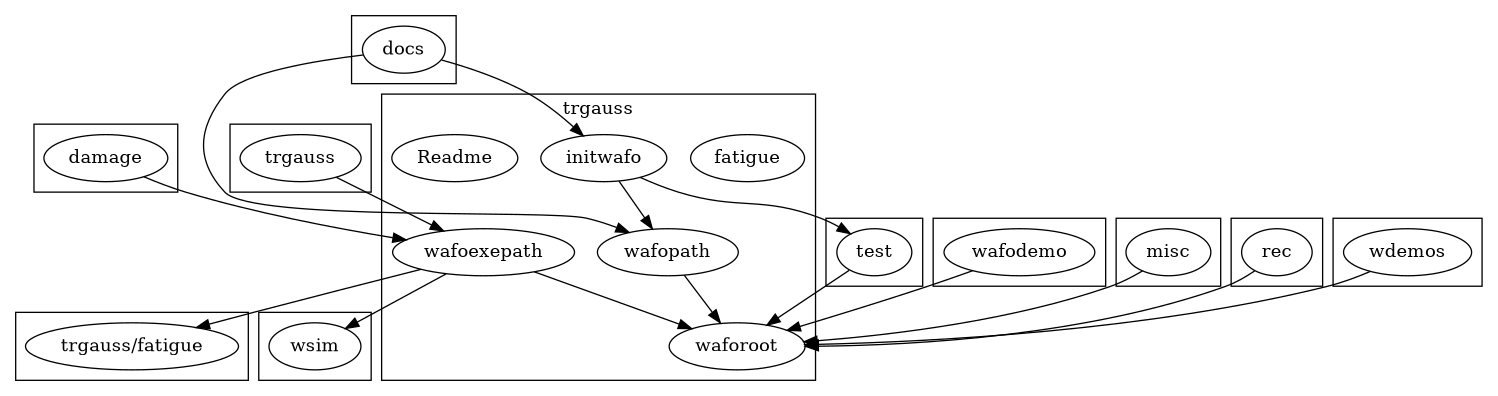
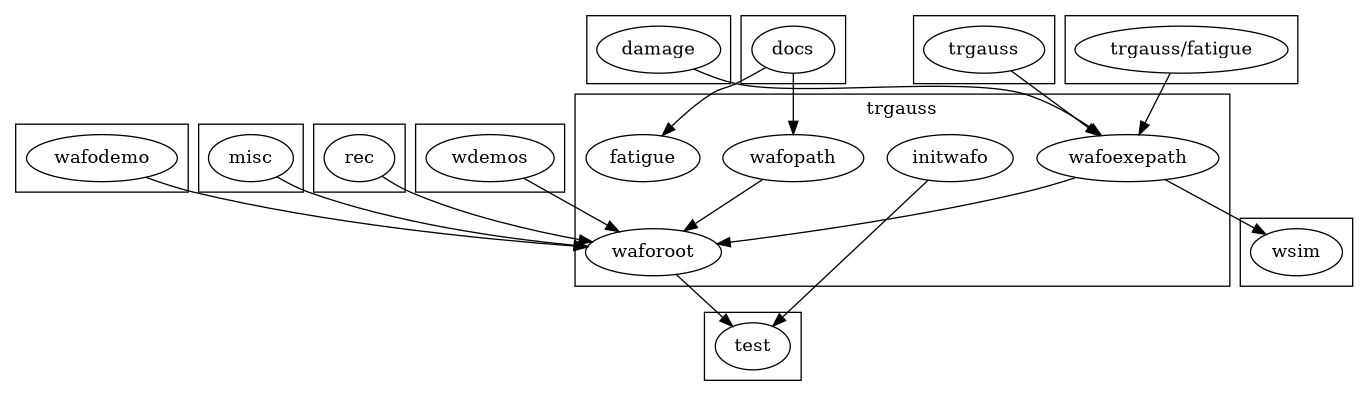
(512, 85) -> (699, 102)
(455, 158) -> none
(632, 200) -> none
(315, 296) -> (1156, 102)
(806, 299) -> (700, 296)
